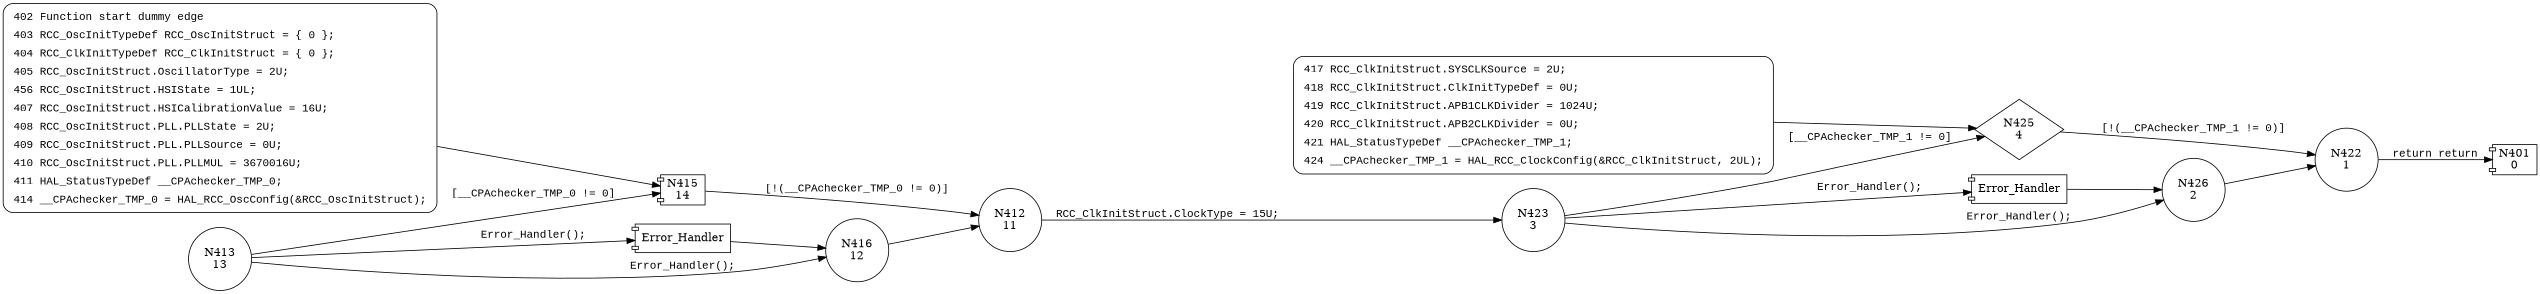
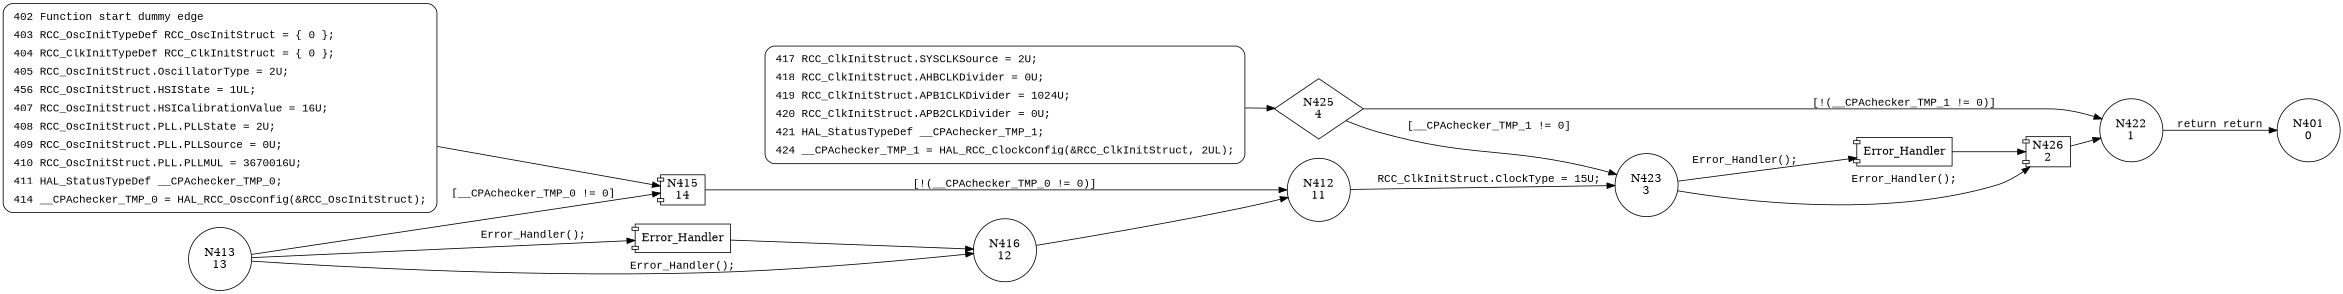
(1455, 87) -> (923, 77)
(2515, 160) -> (2309, 130)
(1772, 181) -> (1477, 151)
(2194, 190) -> (2048, 152)
